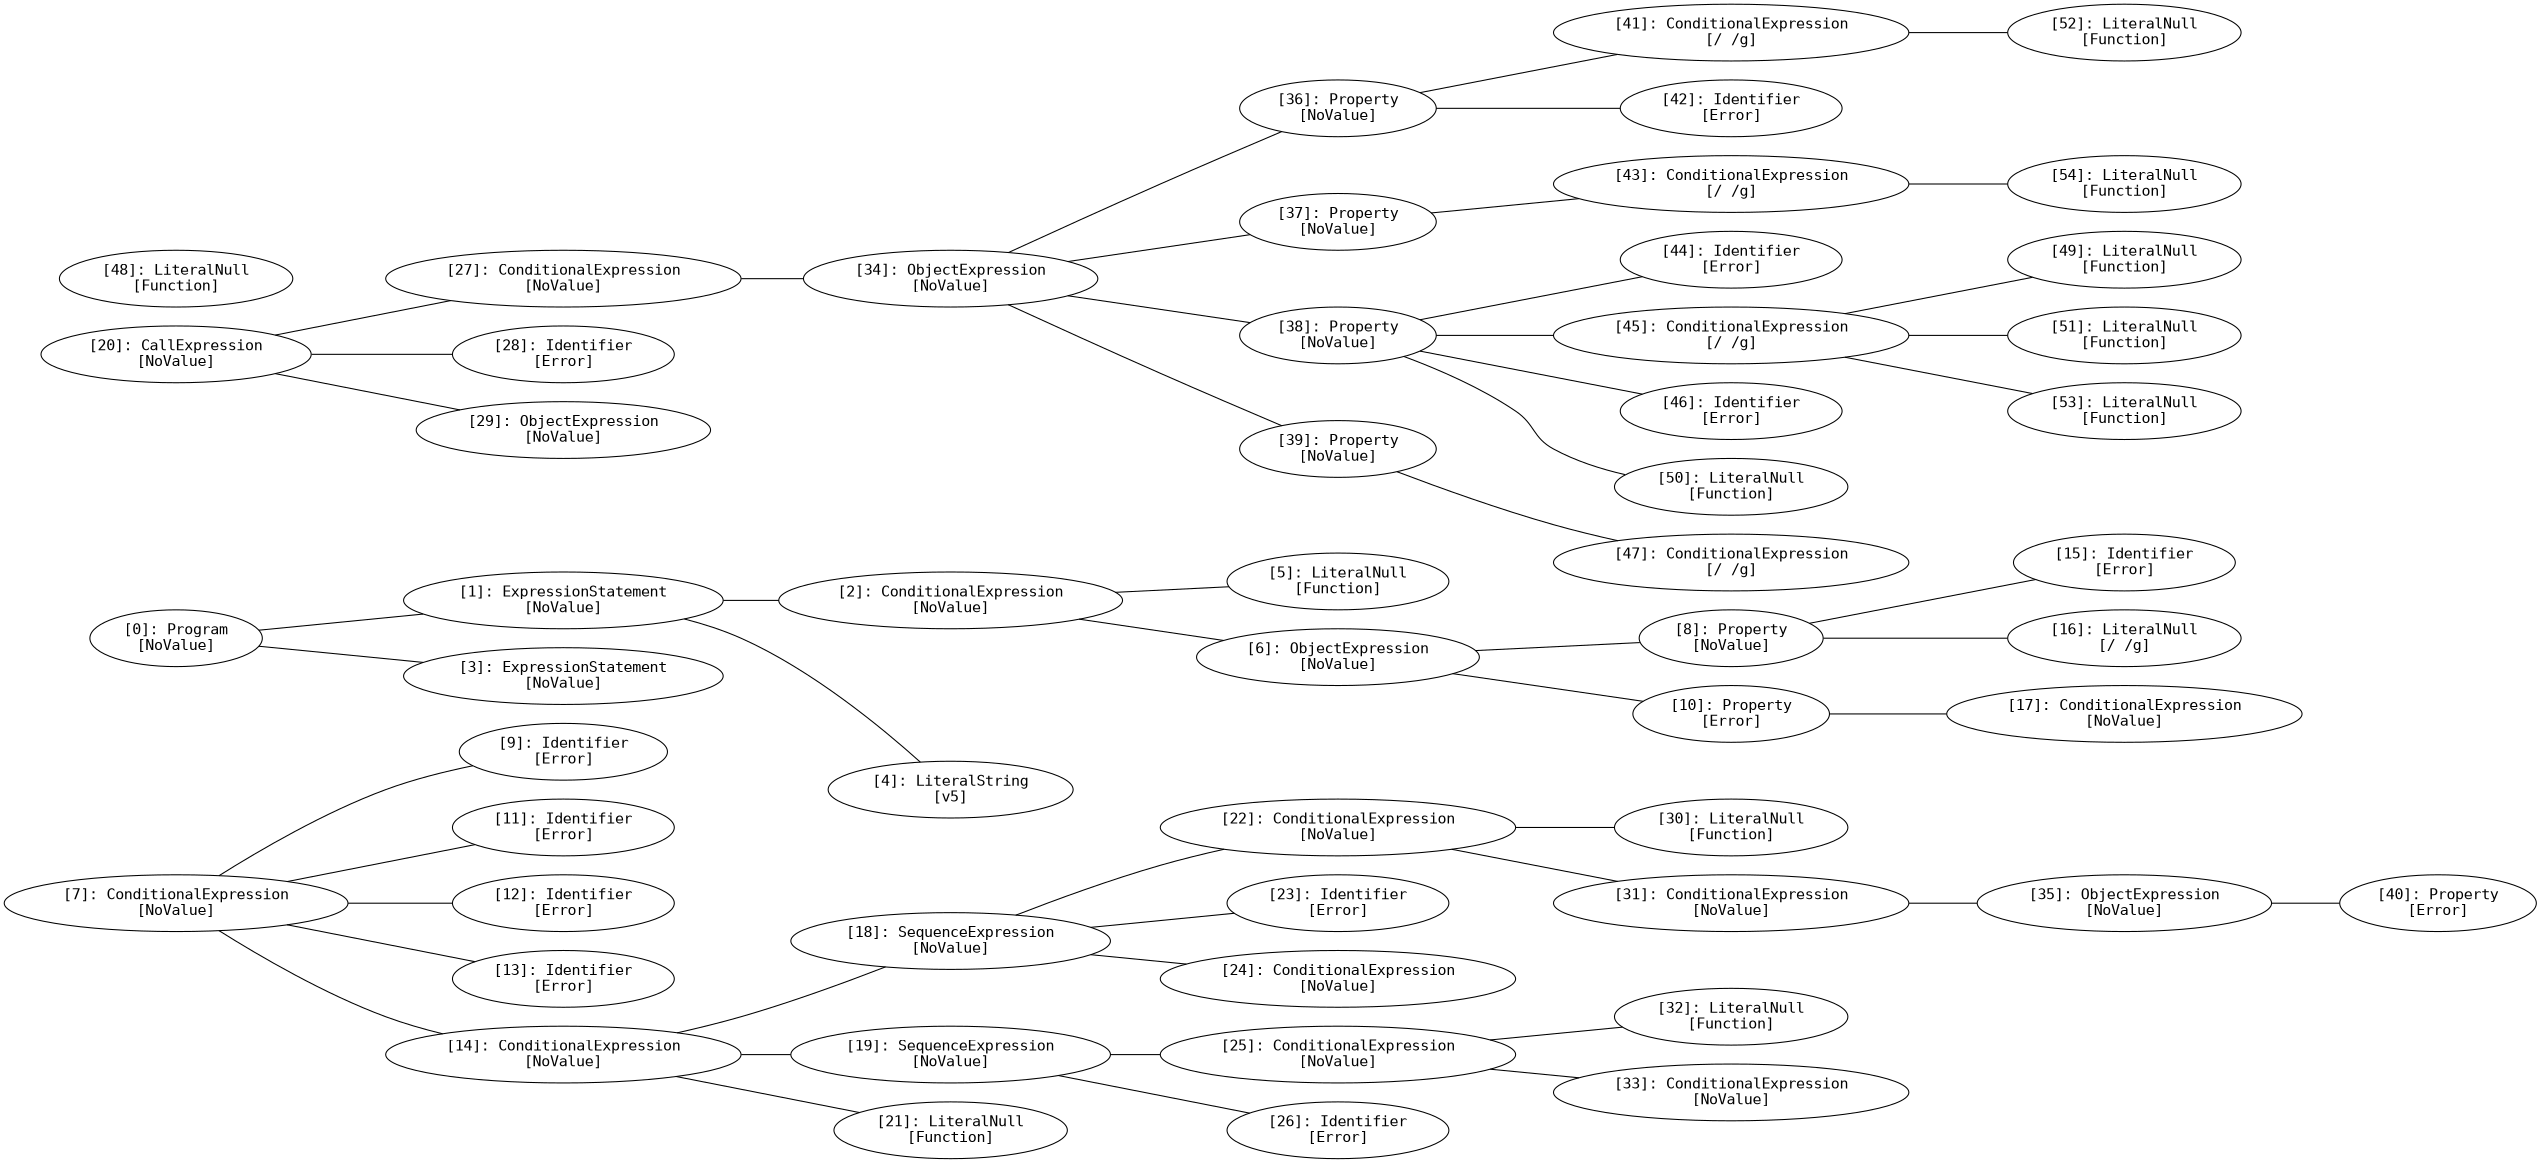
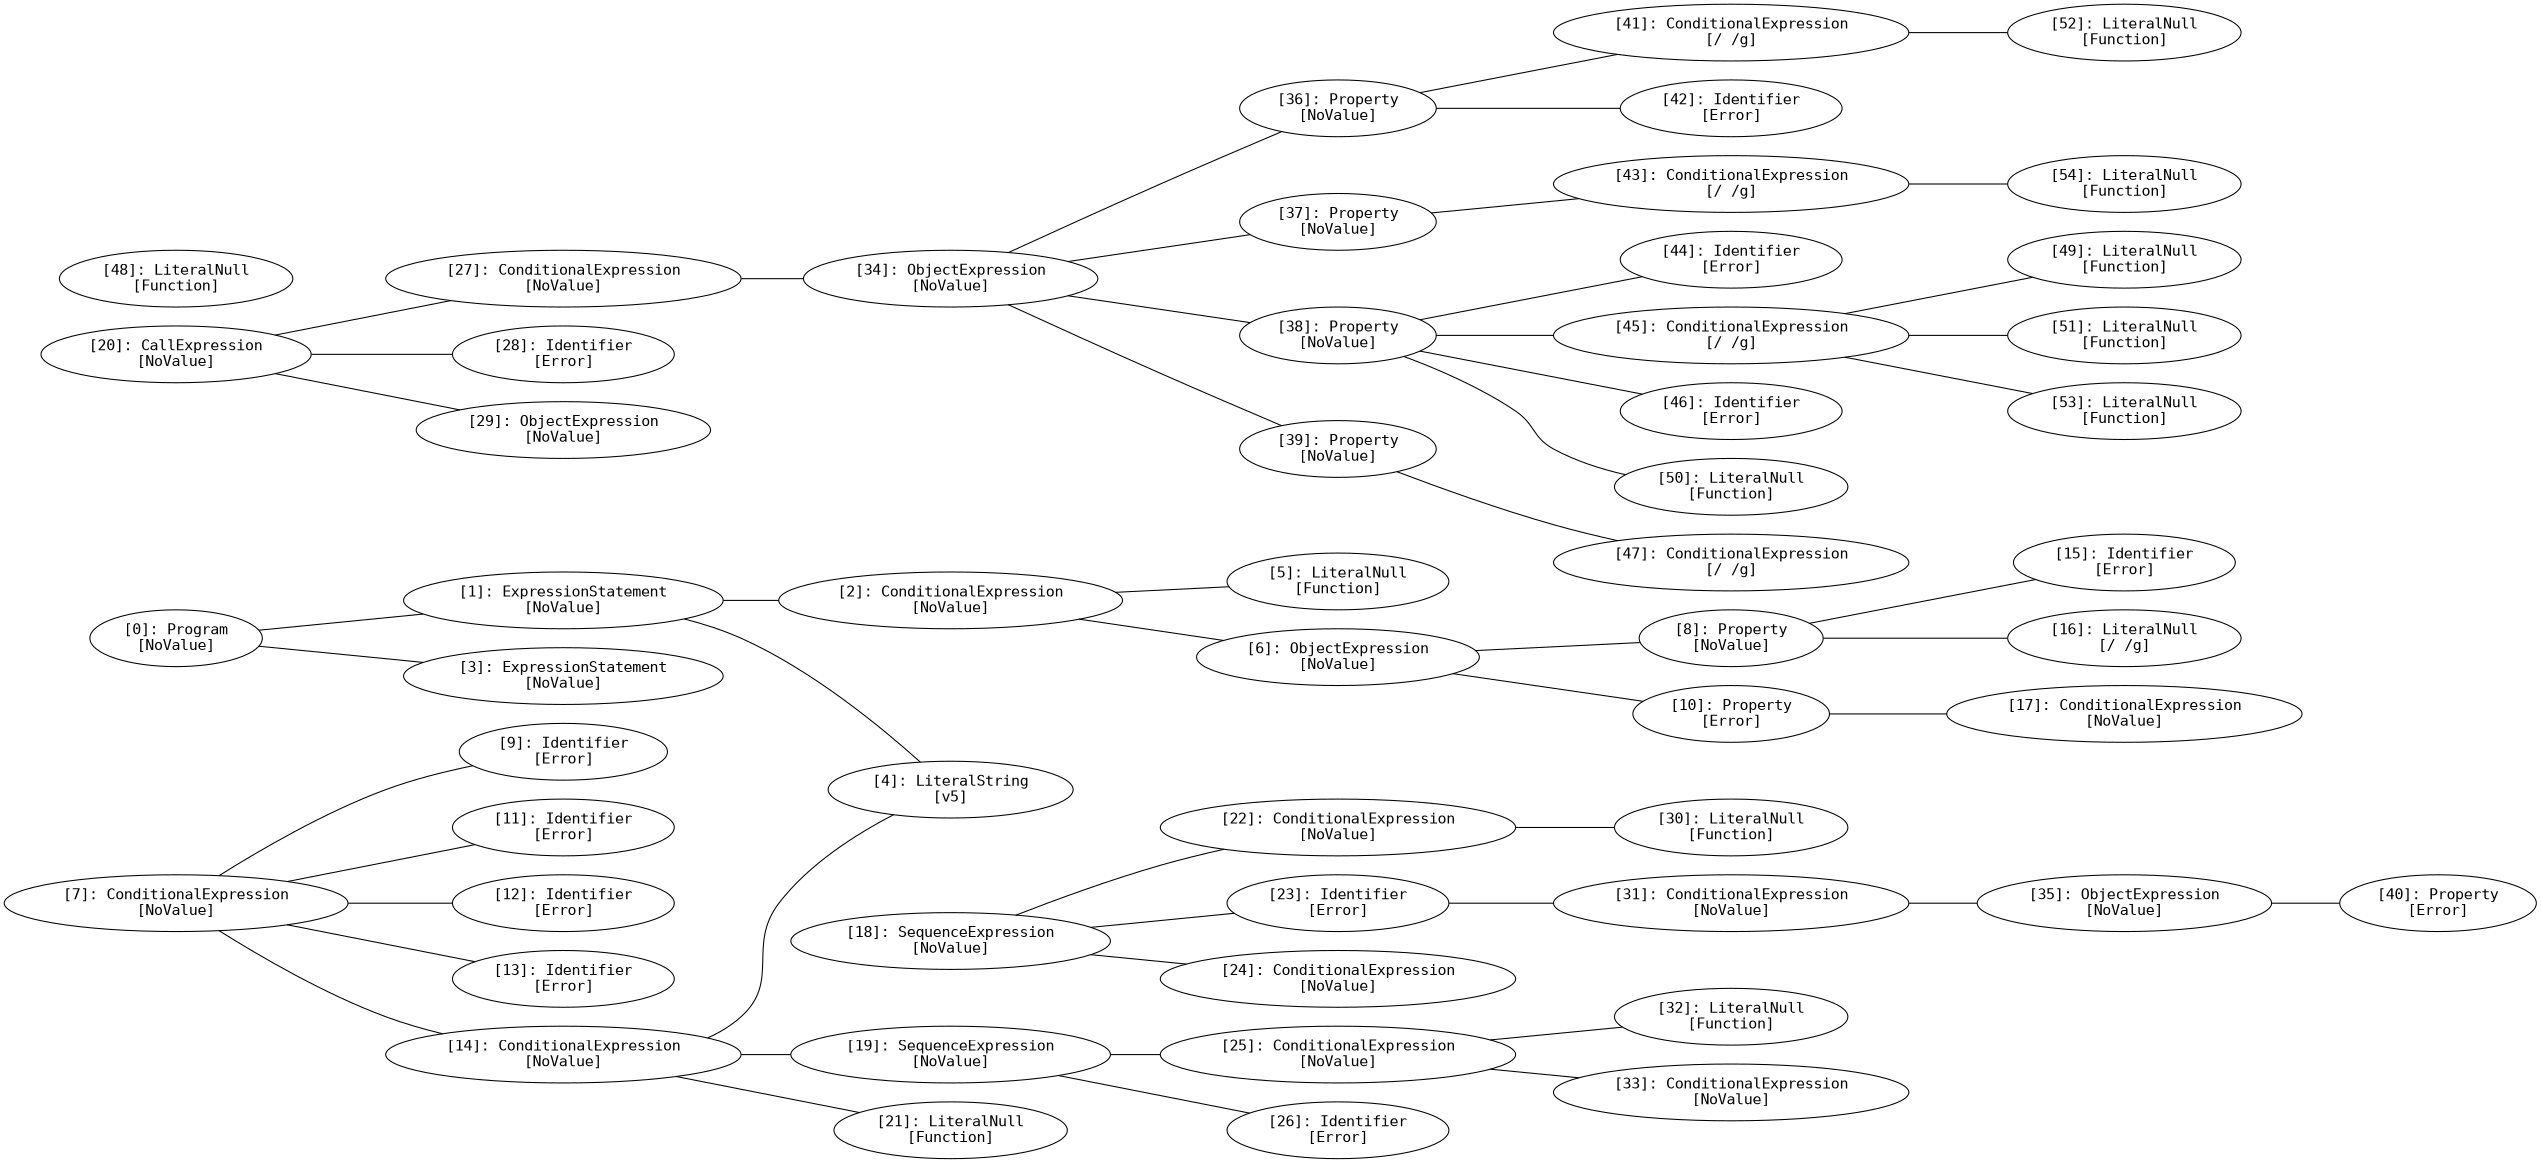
(1535, 865) -> (1501, 903)
(783, 1004) -> (775, 910)
